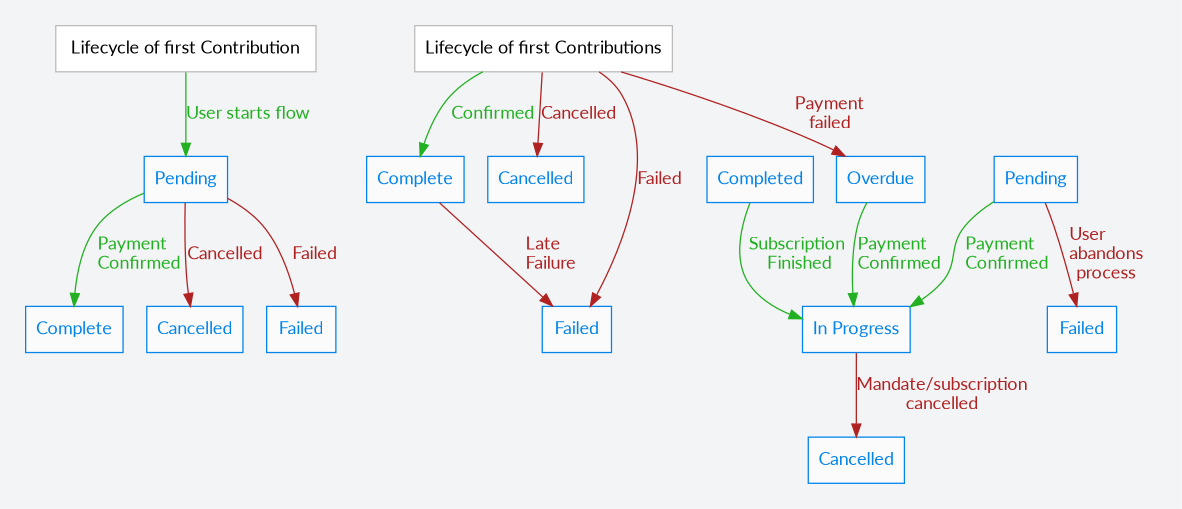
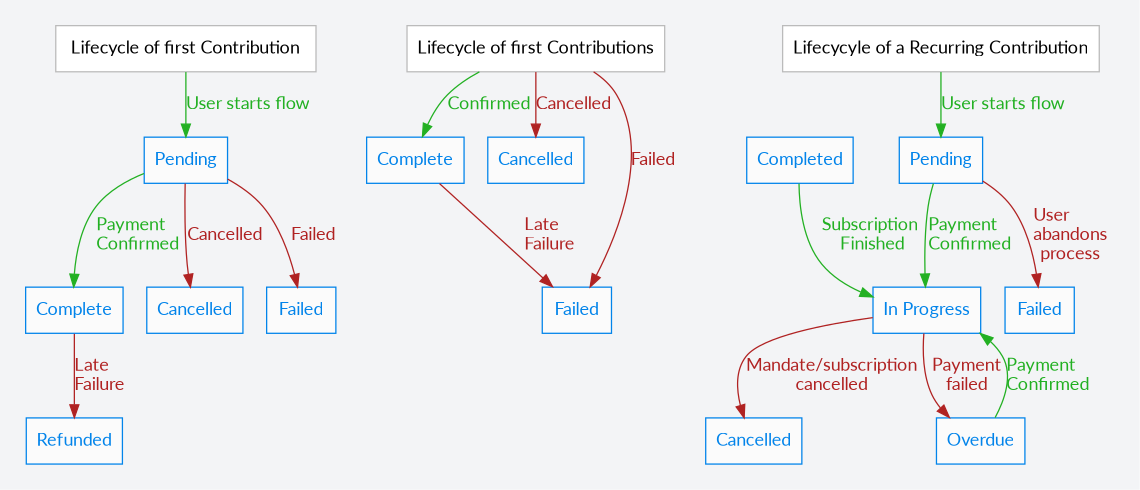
none -> (941, 49)
(729, 107) -> (925, 372)
none -> (74, 441)
